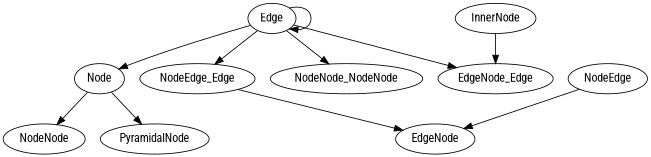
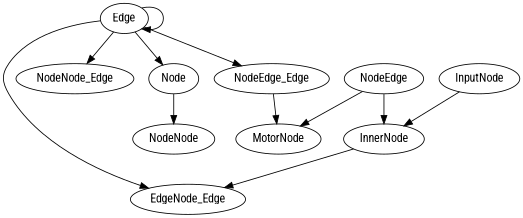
(347, 79) -> (75, 79)
none -> (479, 79)
none -> (384, 105)
(155, 139) -> none
(435, 139) -> (278, 139)
